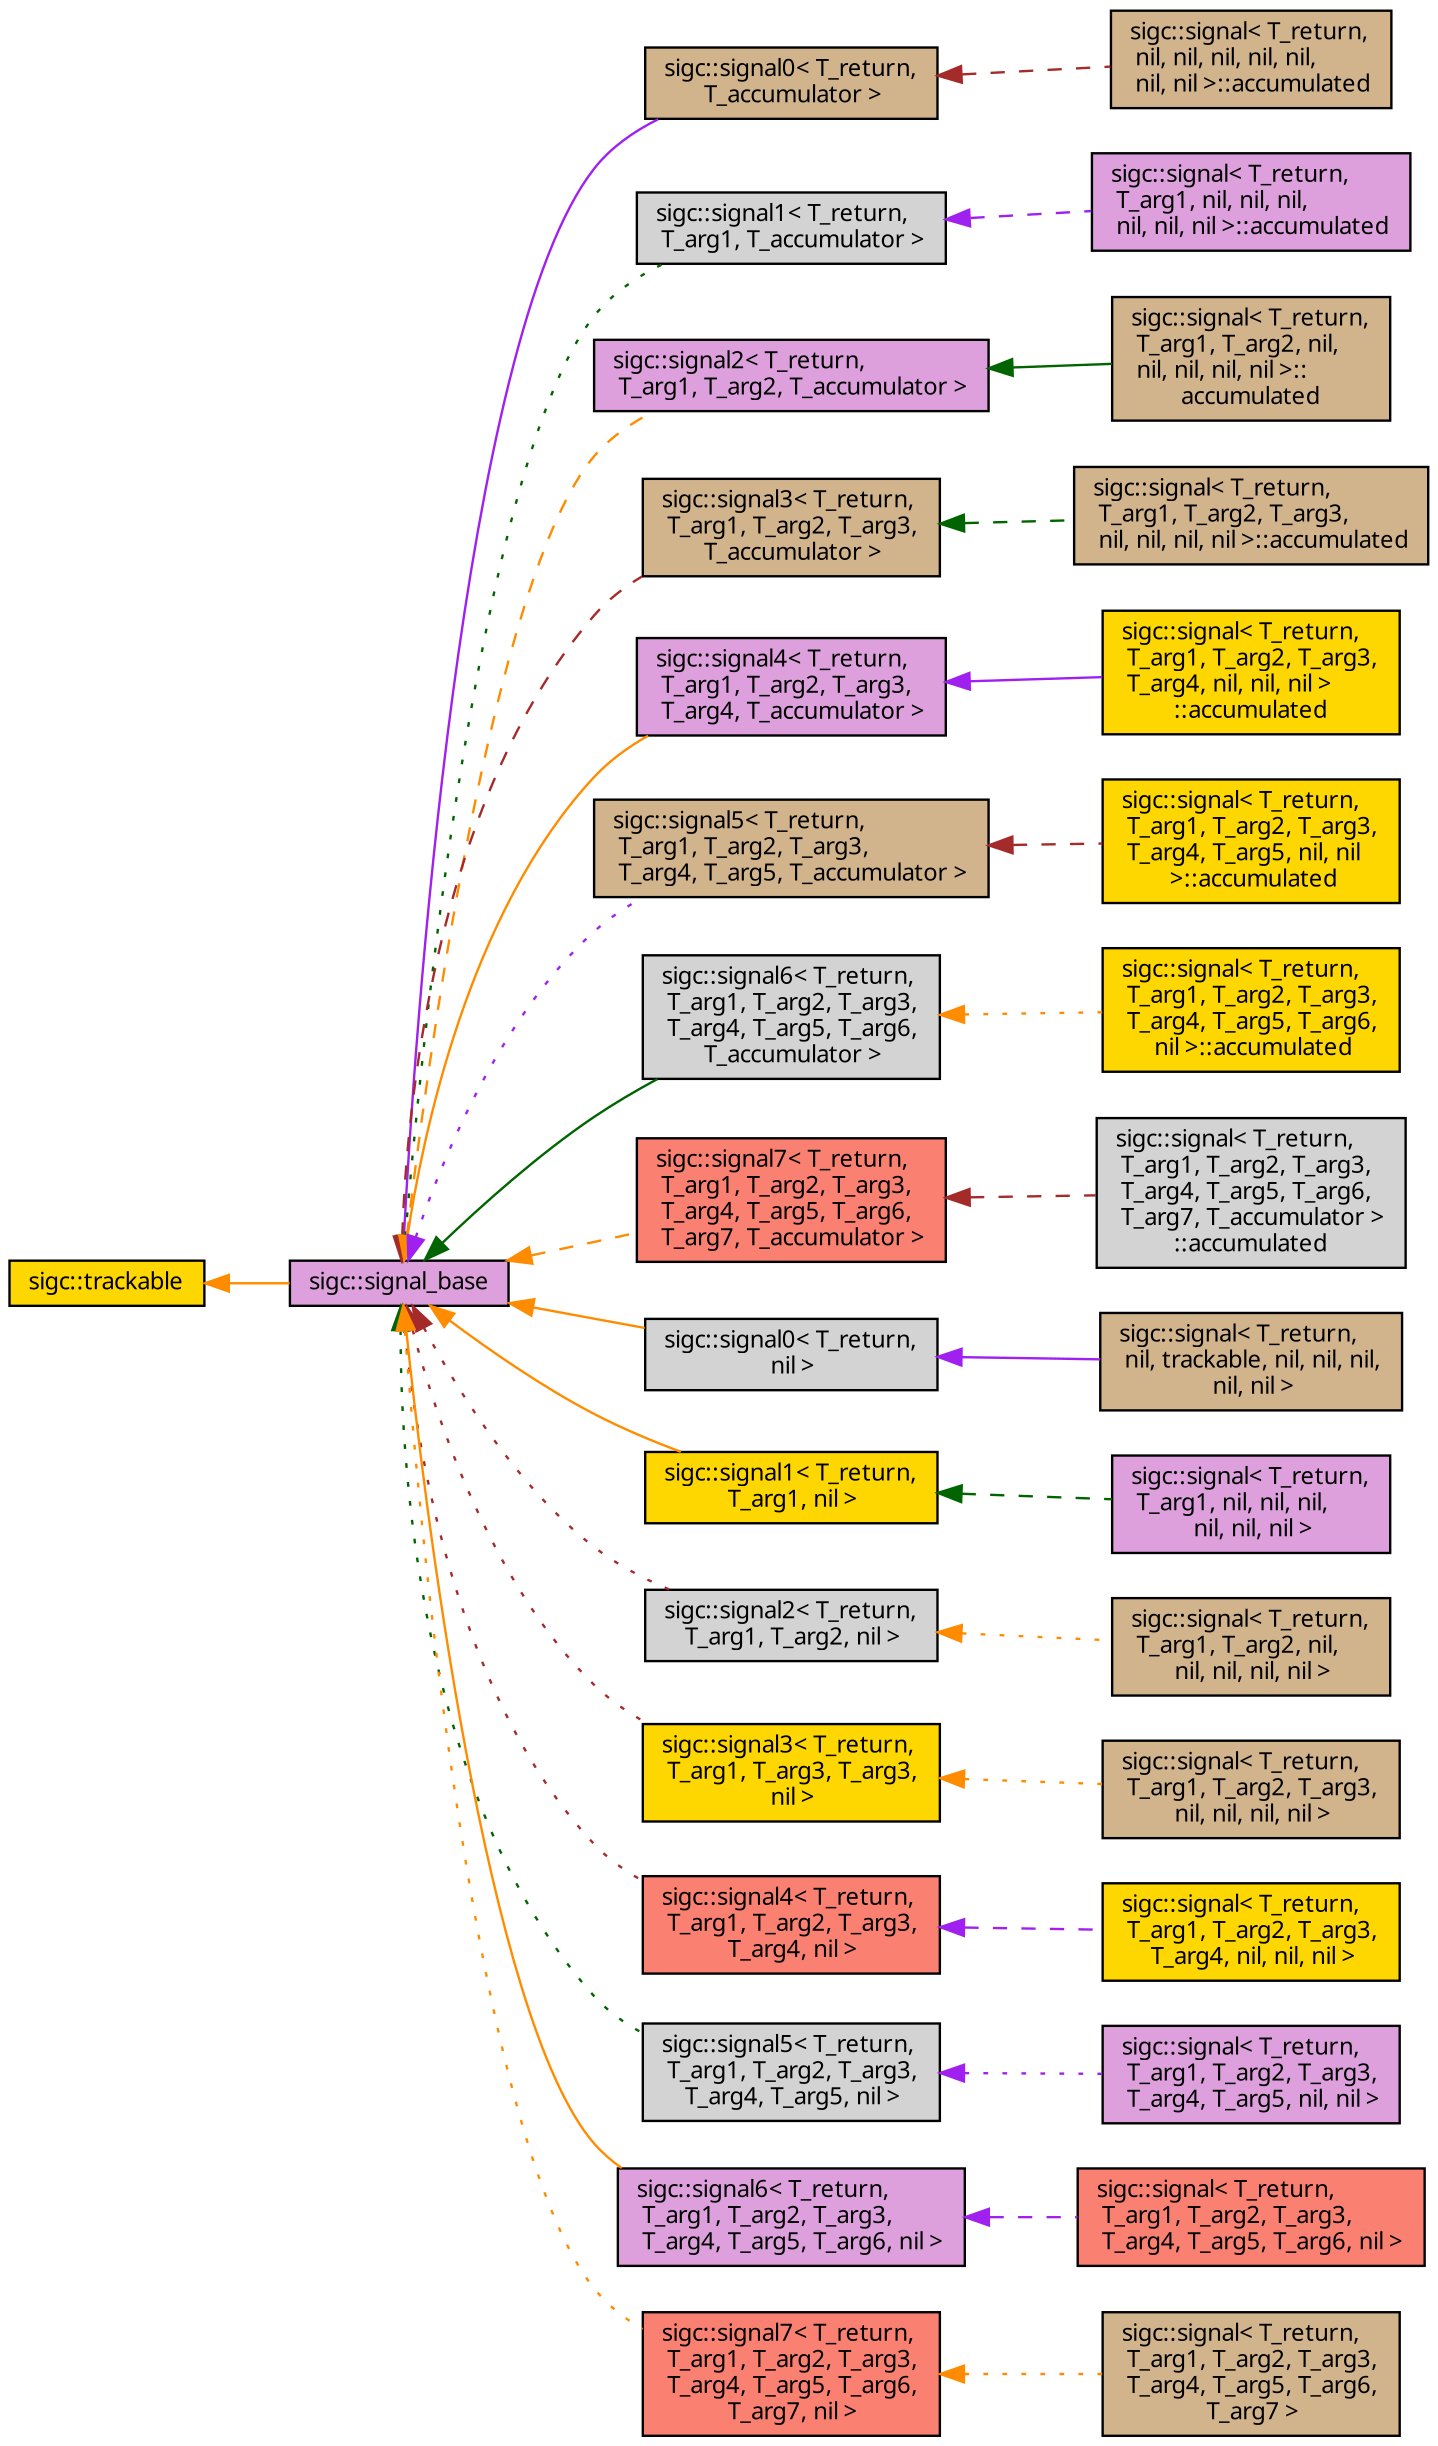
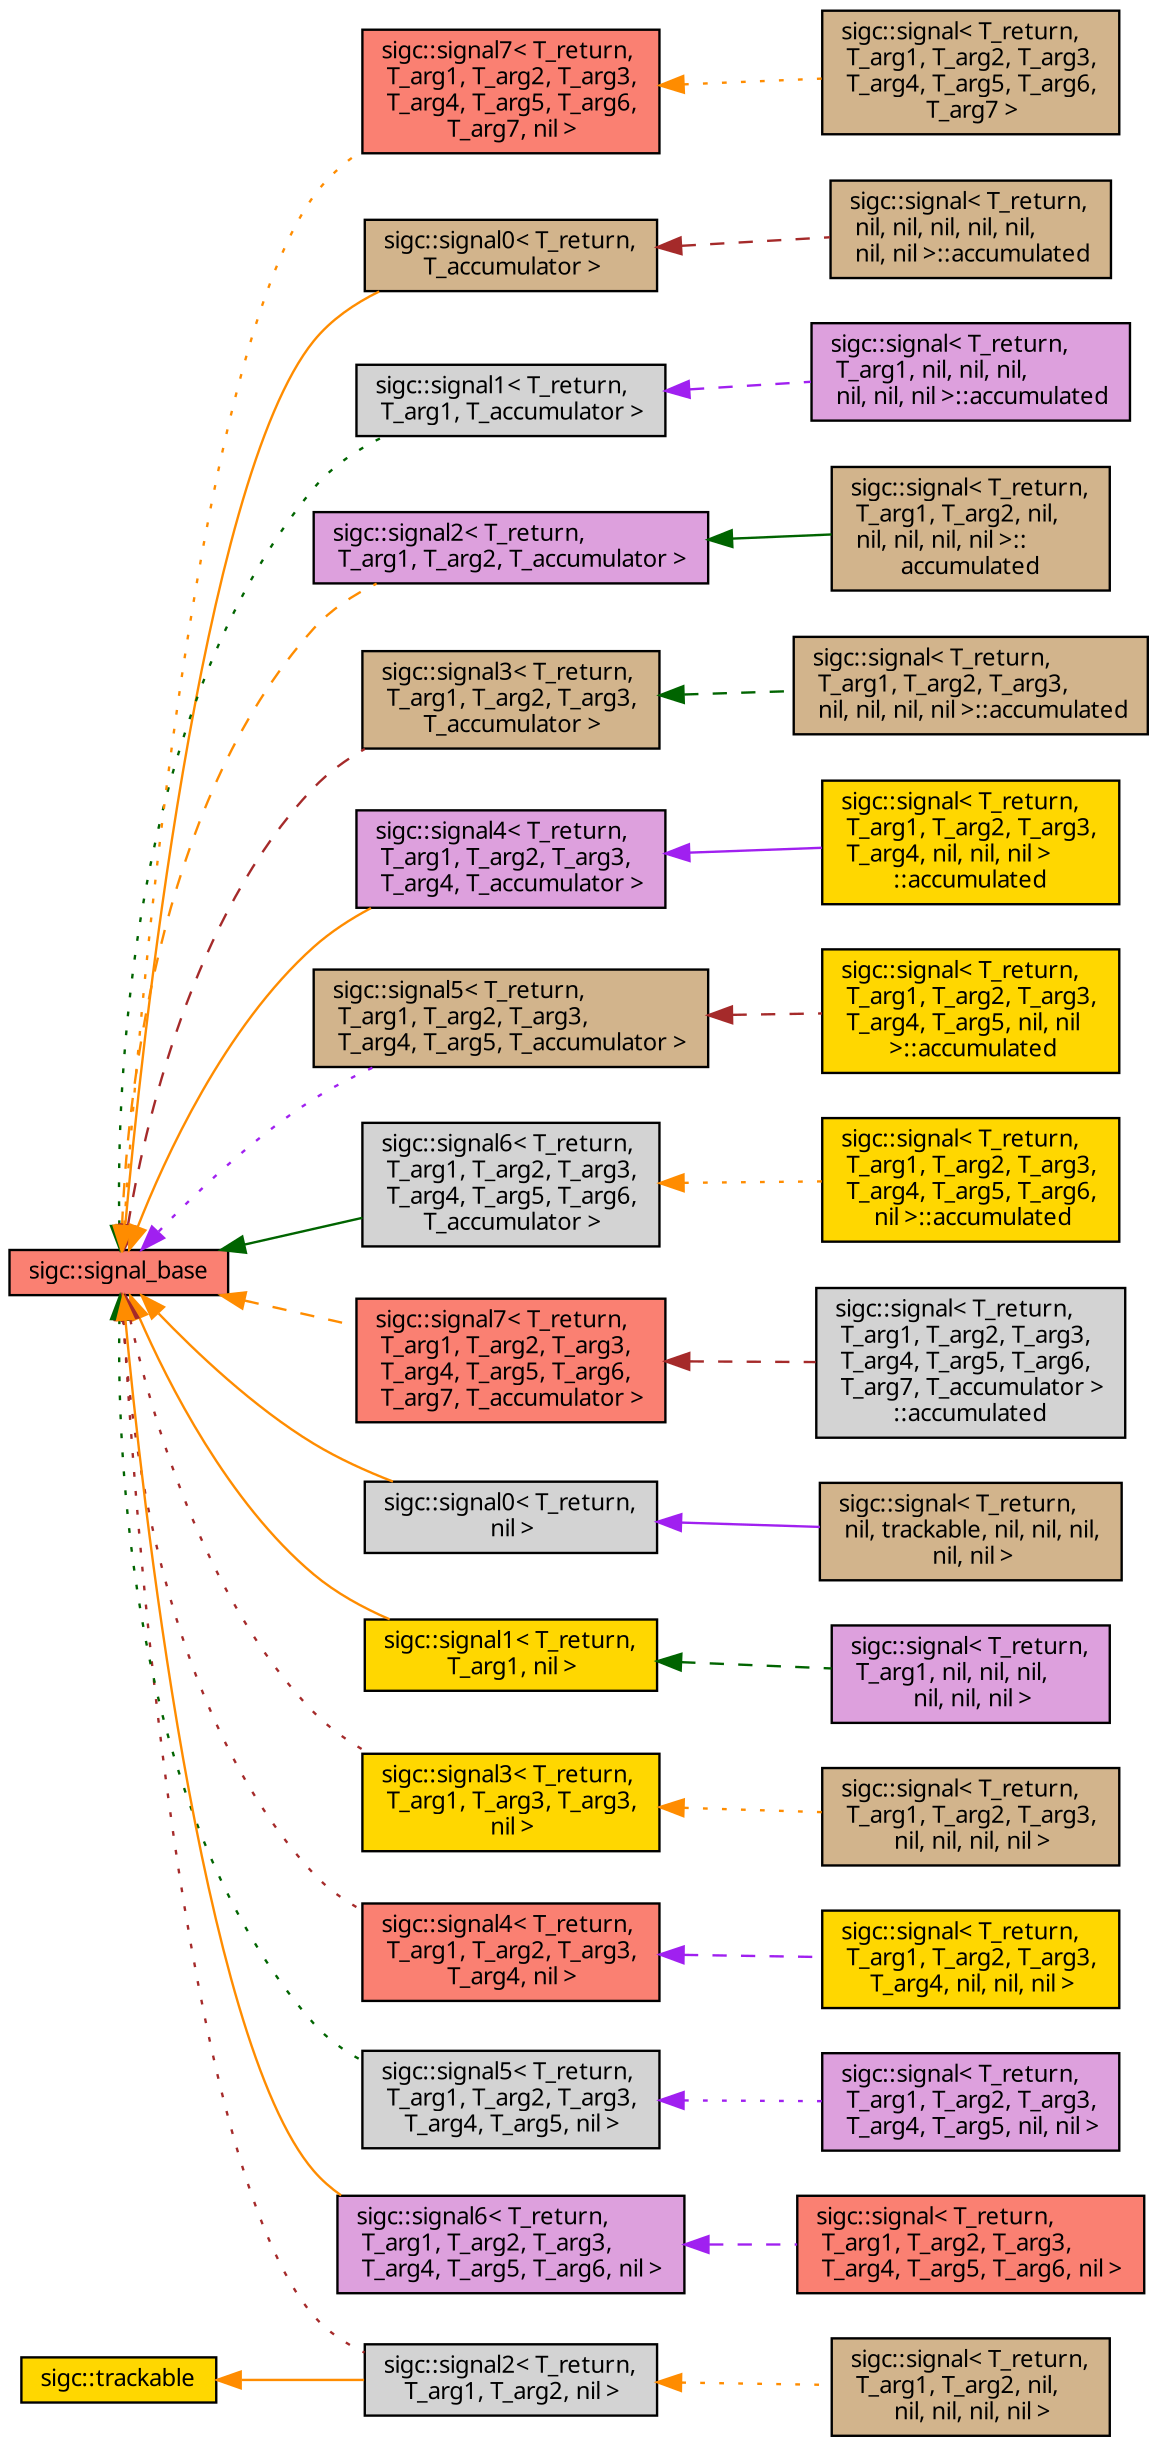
(459, 652) -> (209, 635)
(259, 1283) -> (303, 2380)
(399, 1283) -> (119, 1273)
